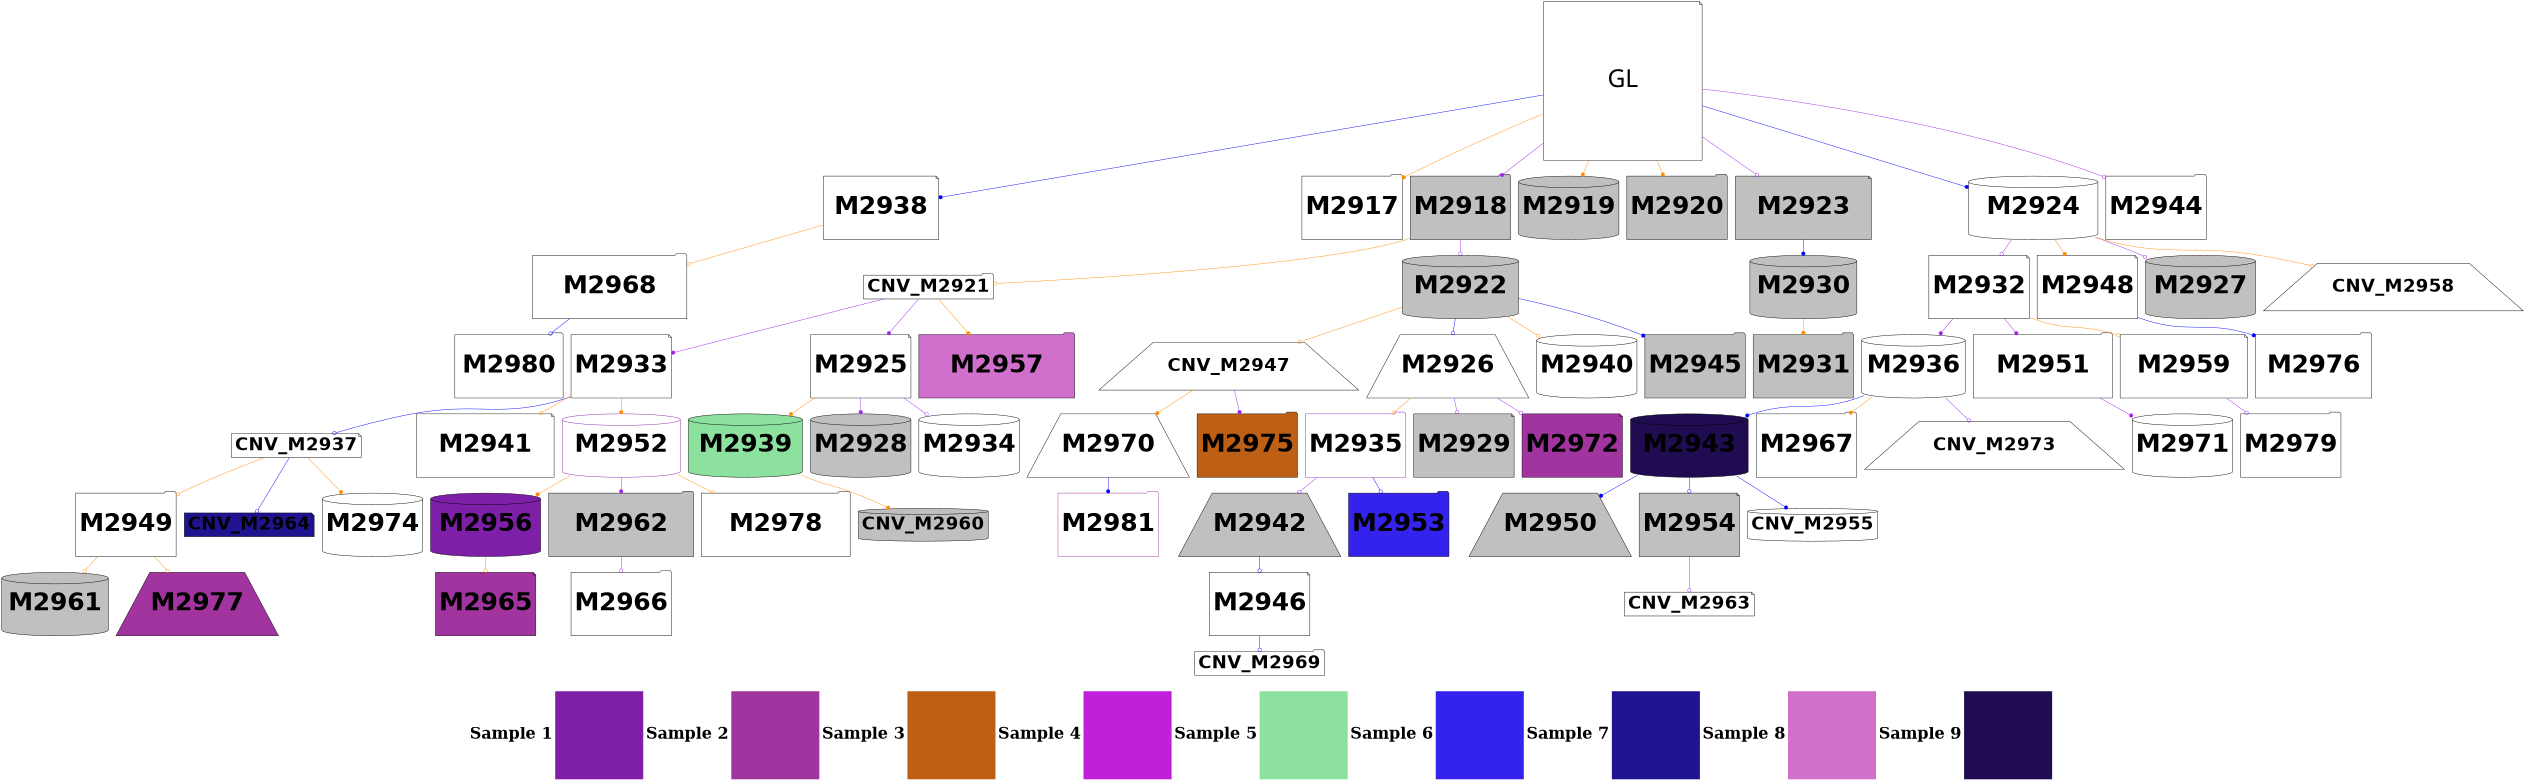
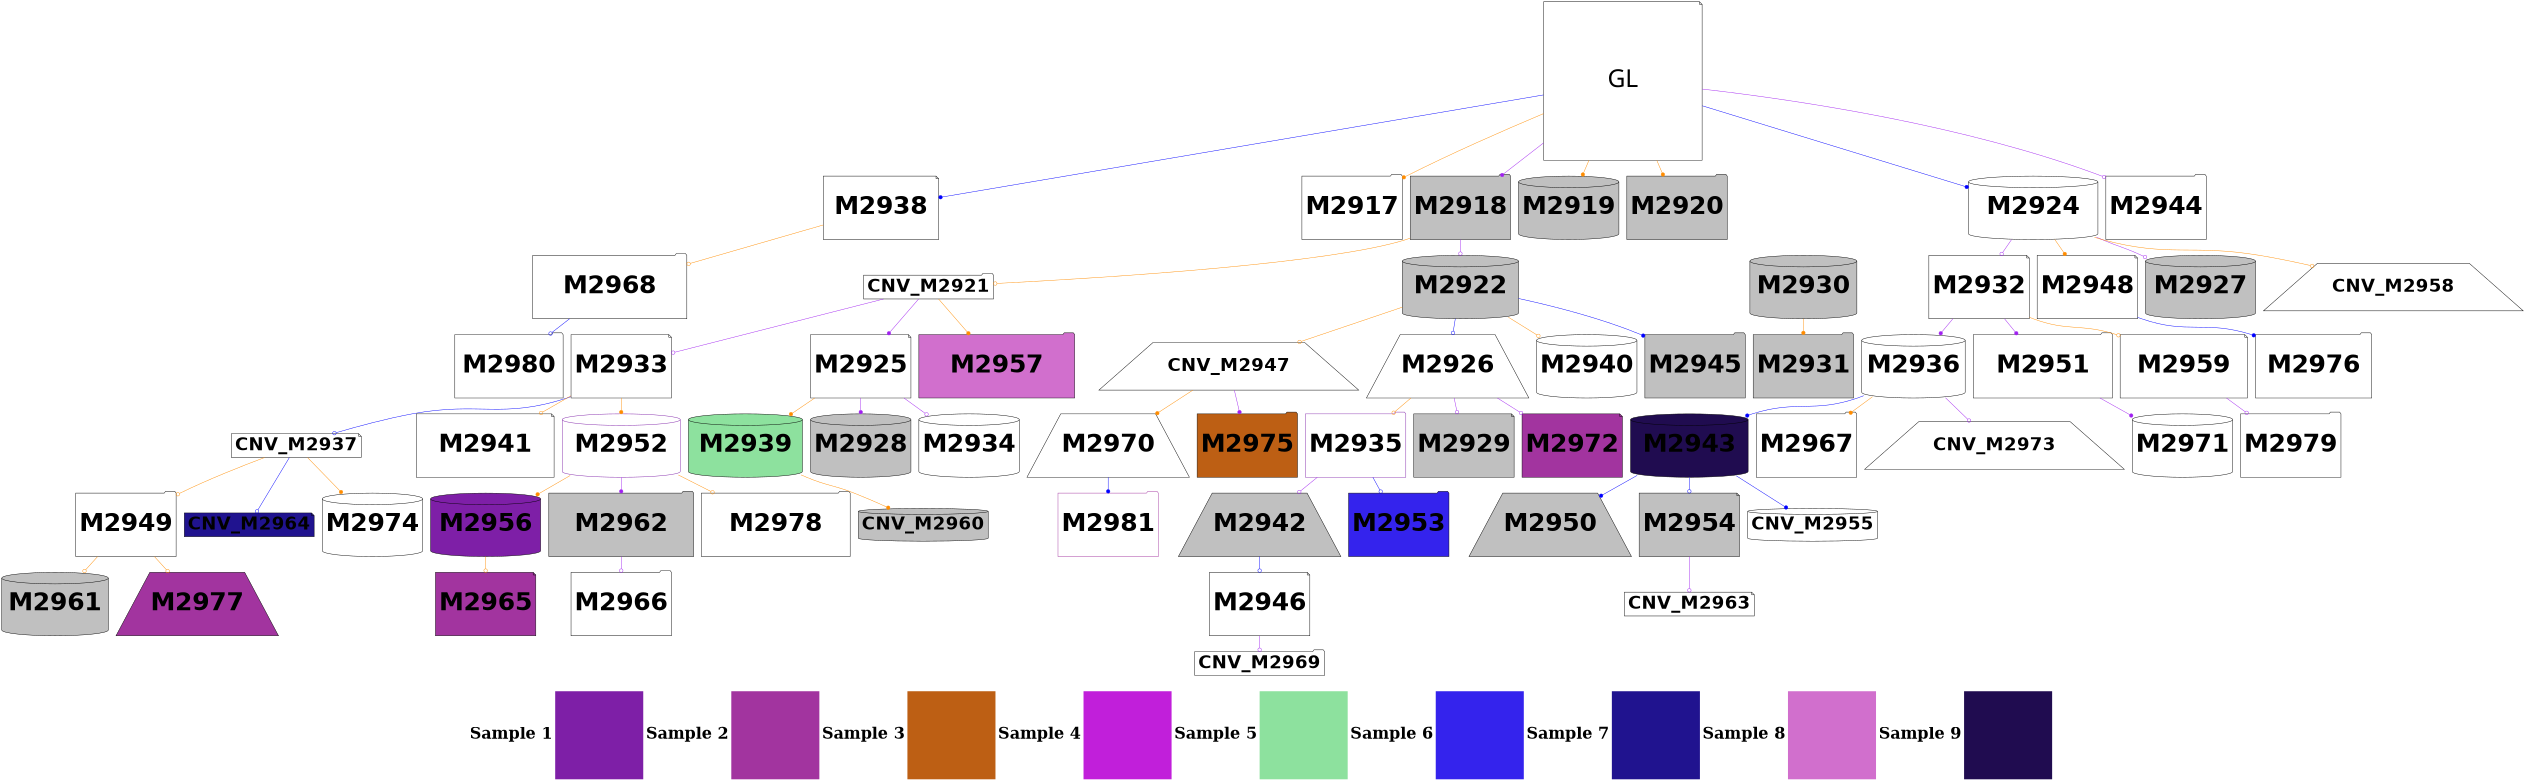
(1803, 208) -> none
(779, 326) -> (779, 326)
(1260, 642) -> (1260, 642)
